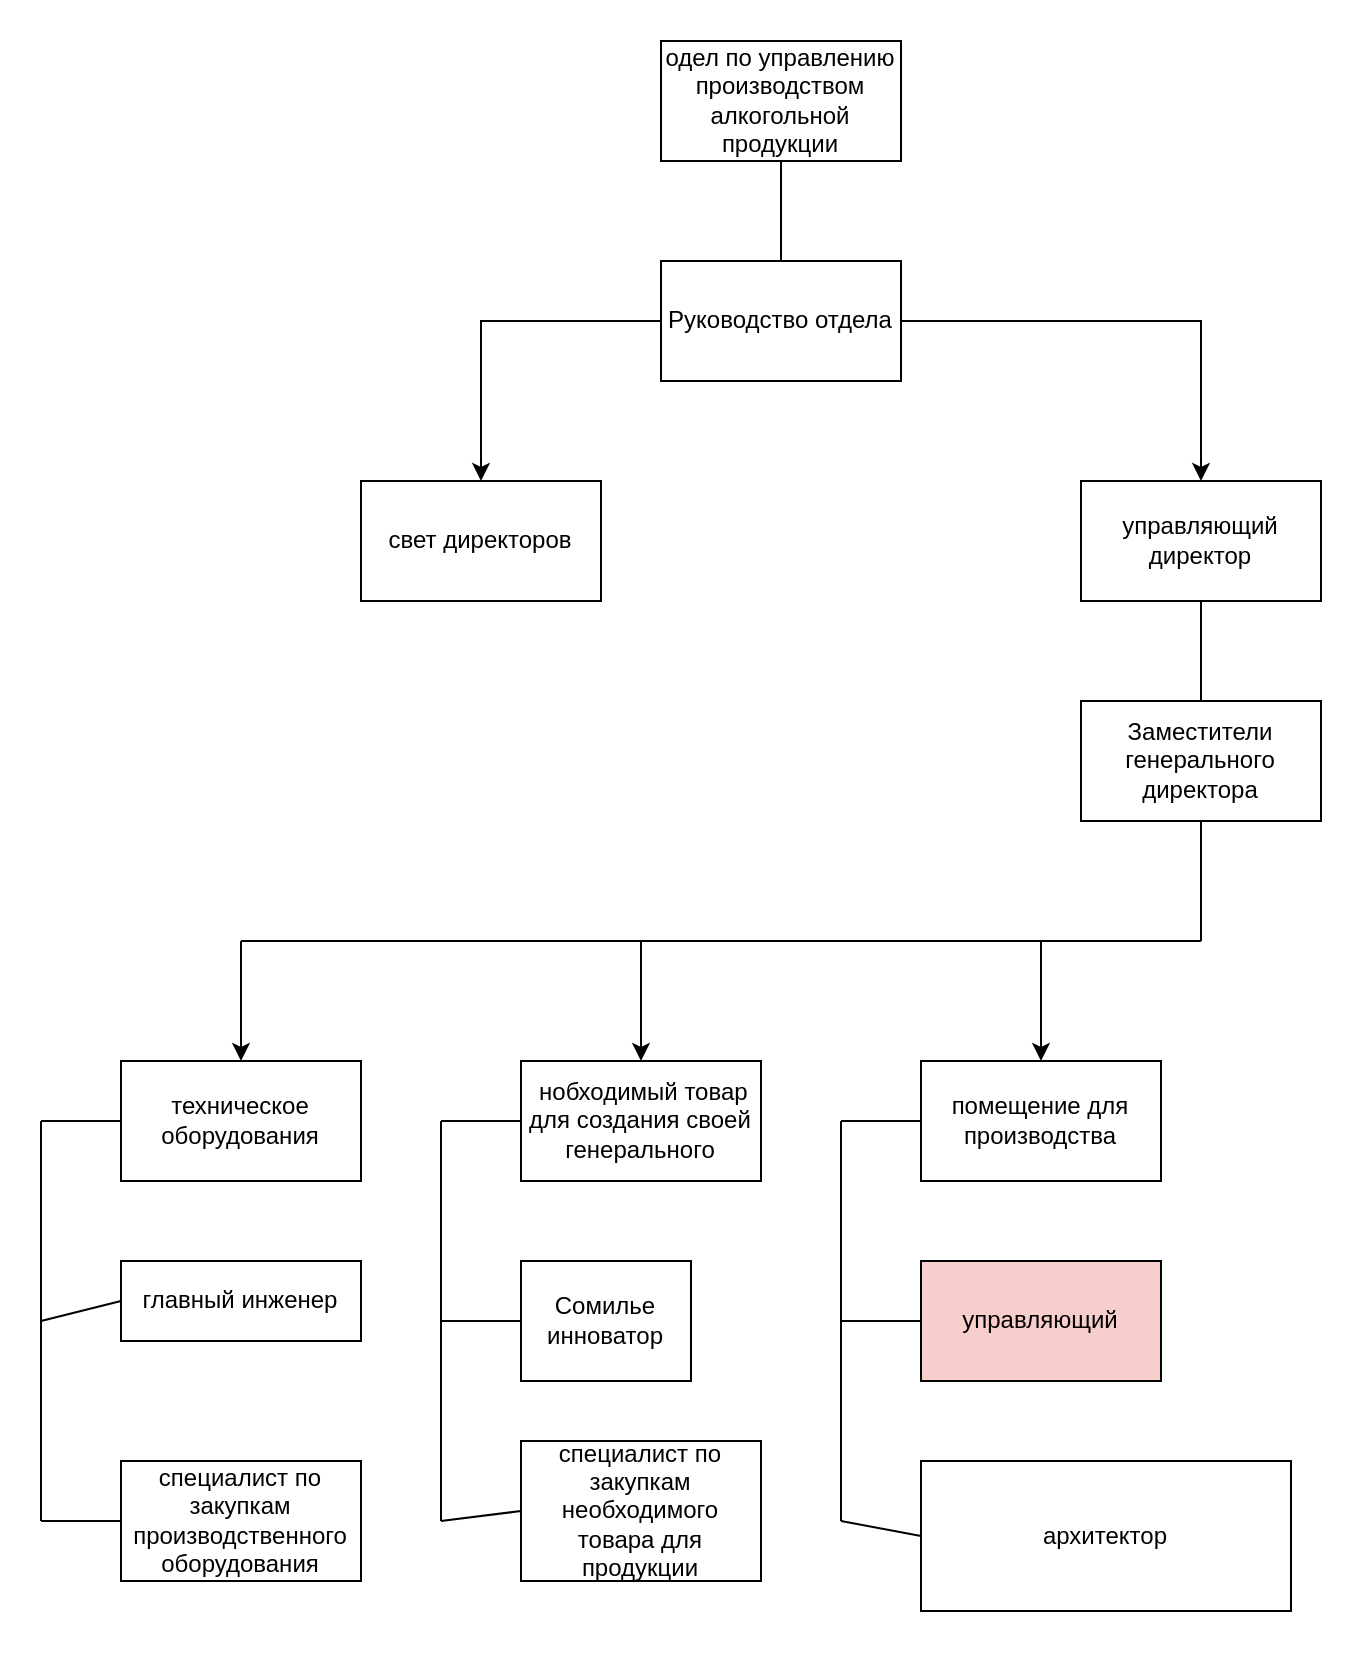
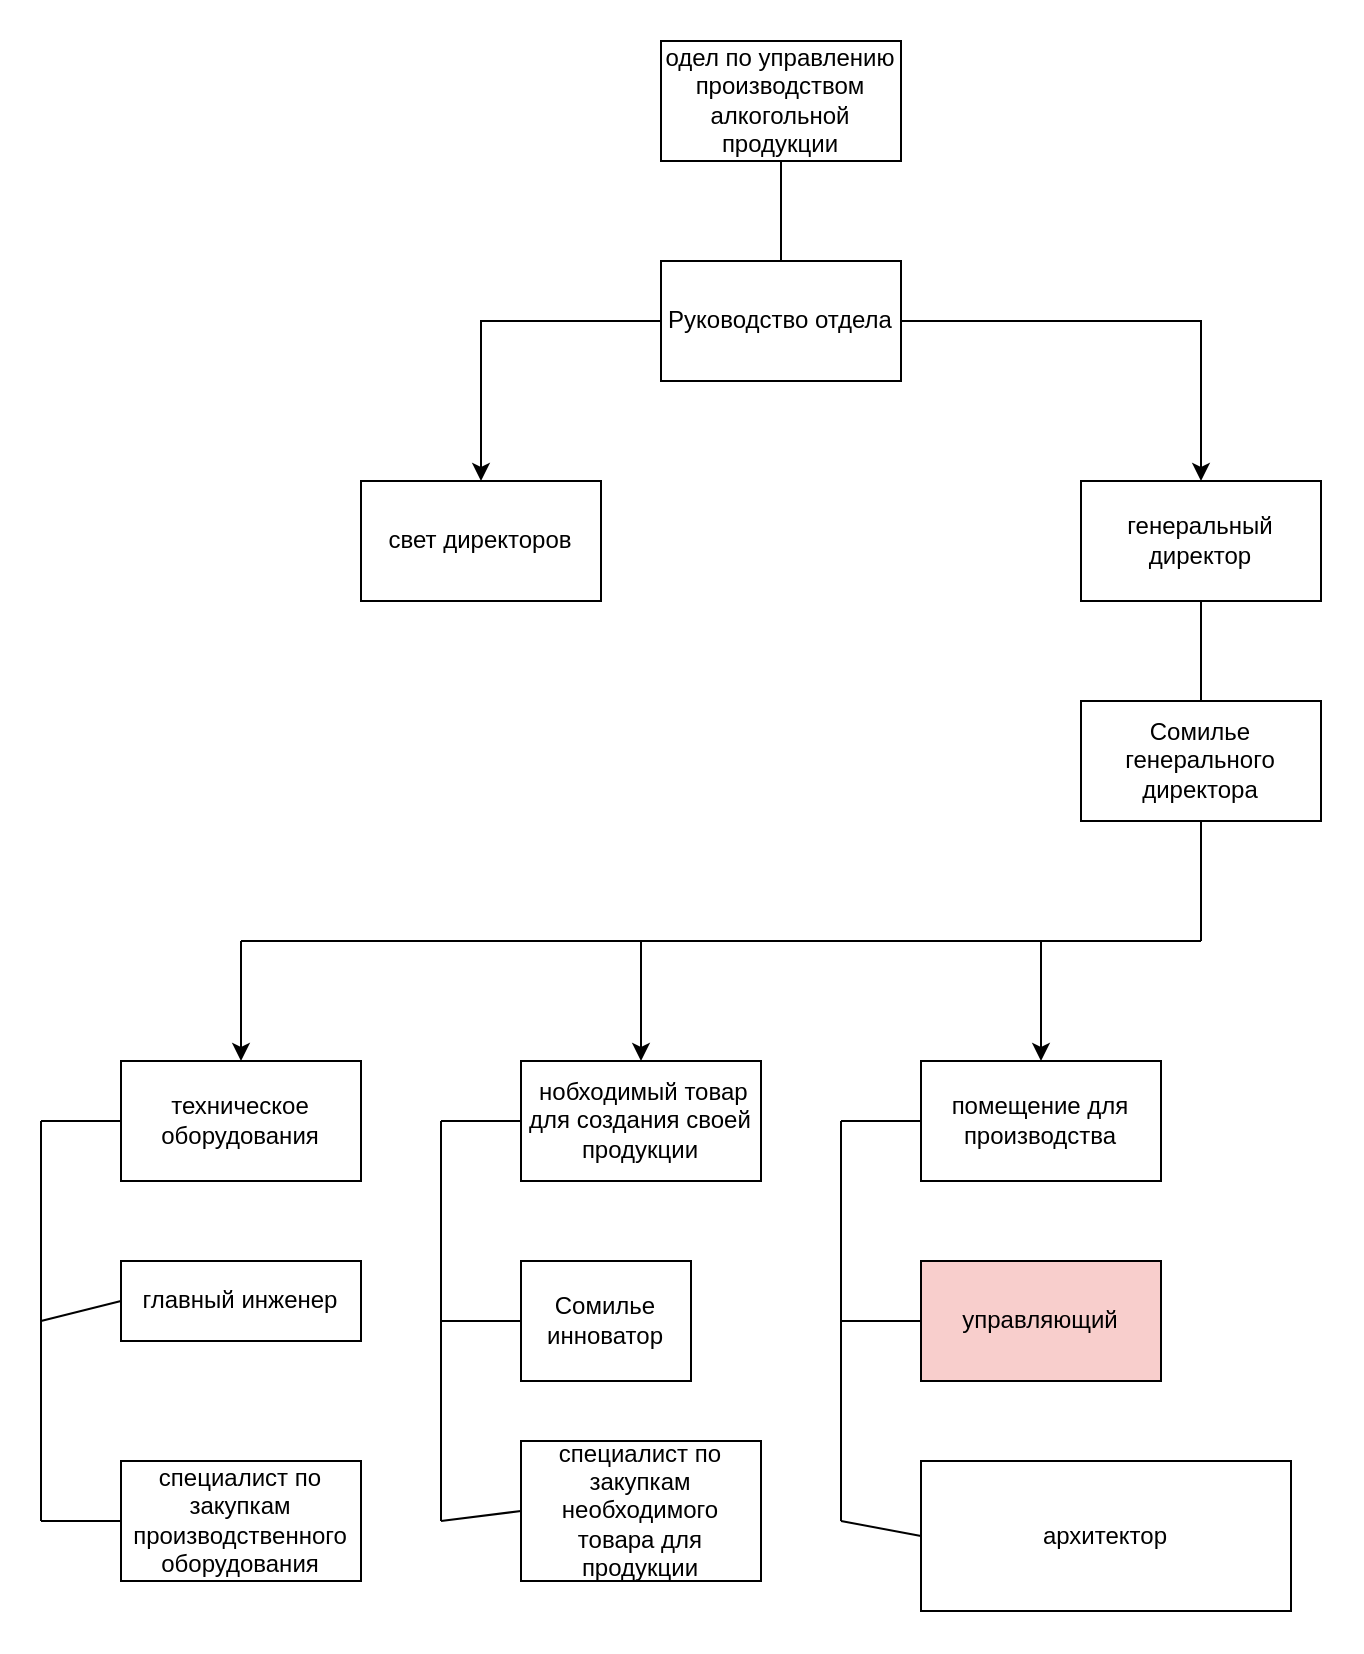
(1201, 541) -> (1201, 541)
(1201, 761) -> (1201, 761)
(641, 1121) -> (641, 1121)
